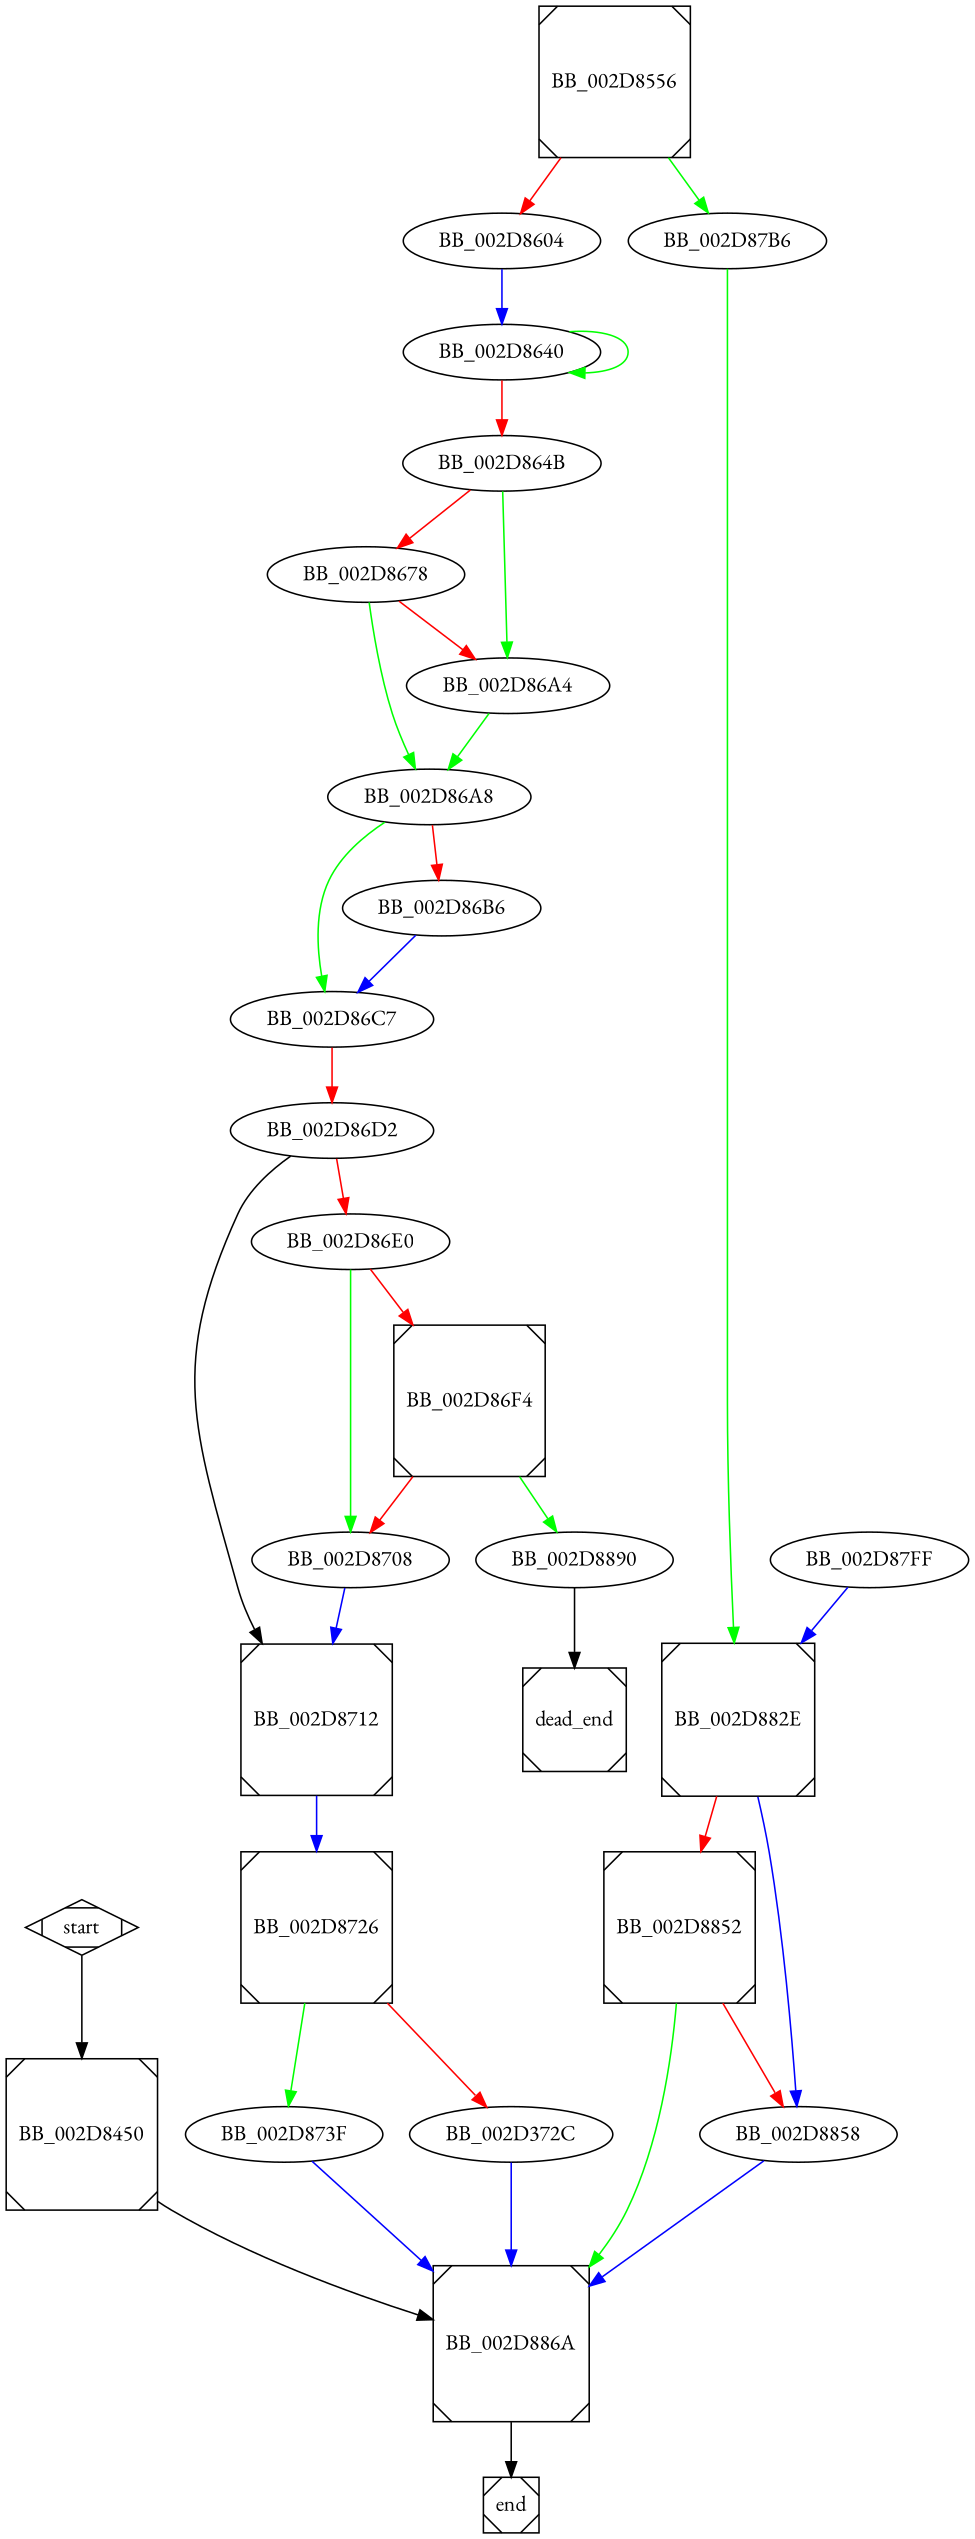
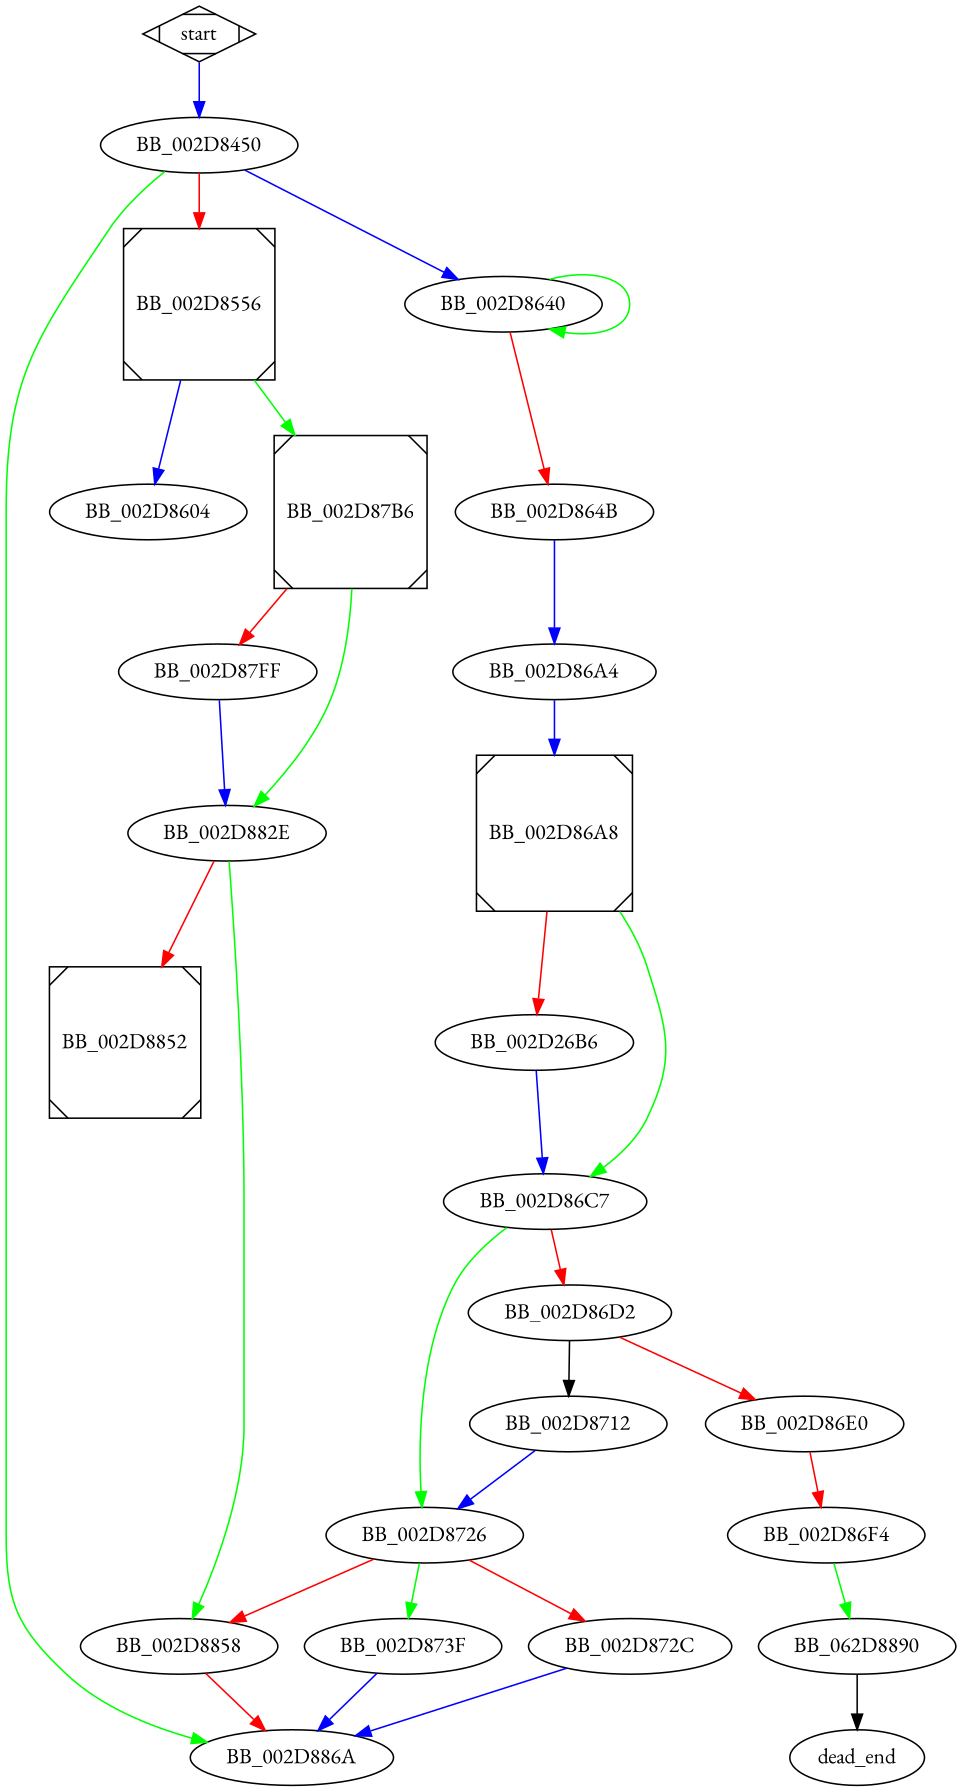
(545, 179) -> (170, 424)
none -> (199, 193)
(727, 241) -> (351, 512)
(502, 289) -> (344, 221)
(505, 567) -> (554, 584)
(366, 575) -> none
none -> (268, 611)
(473, 735) -> (554, 720)
(429, 797) -> (554, 833)
(442, 908) -> (534, 1042)
none -> (432, 1347)
(470, 1401) -> (826, 1535)
(351, 1560) -> none
(575, 1560) -> (857, 1646)
(317, 1720) -> (568, 1424)
(575, 1720) -> (857, 1758)
(738, 1720) -> (227, 833)
(317, 1927) -> (425, 1535)
(782, 1943) -> (244, 1236)
(82, 1999) -> (199, 82)
(749, 2048) -> (309, 1588)
(82, 2134) -> (199, 145)
(511, 2134) -> (630, 1646)
(654, 2135) -> none
(683, 2219) -> (230, 1697)
(285, 2266) -> (6, 980)
(511, 2344) -> (292, 1758)
(511, 2505) -> none
